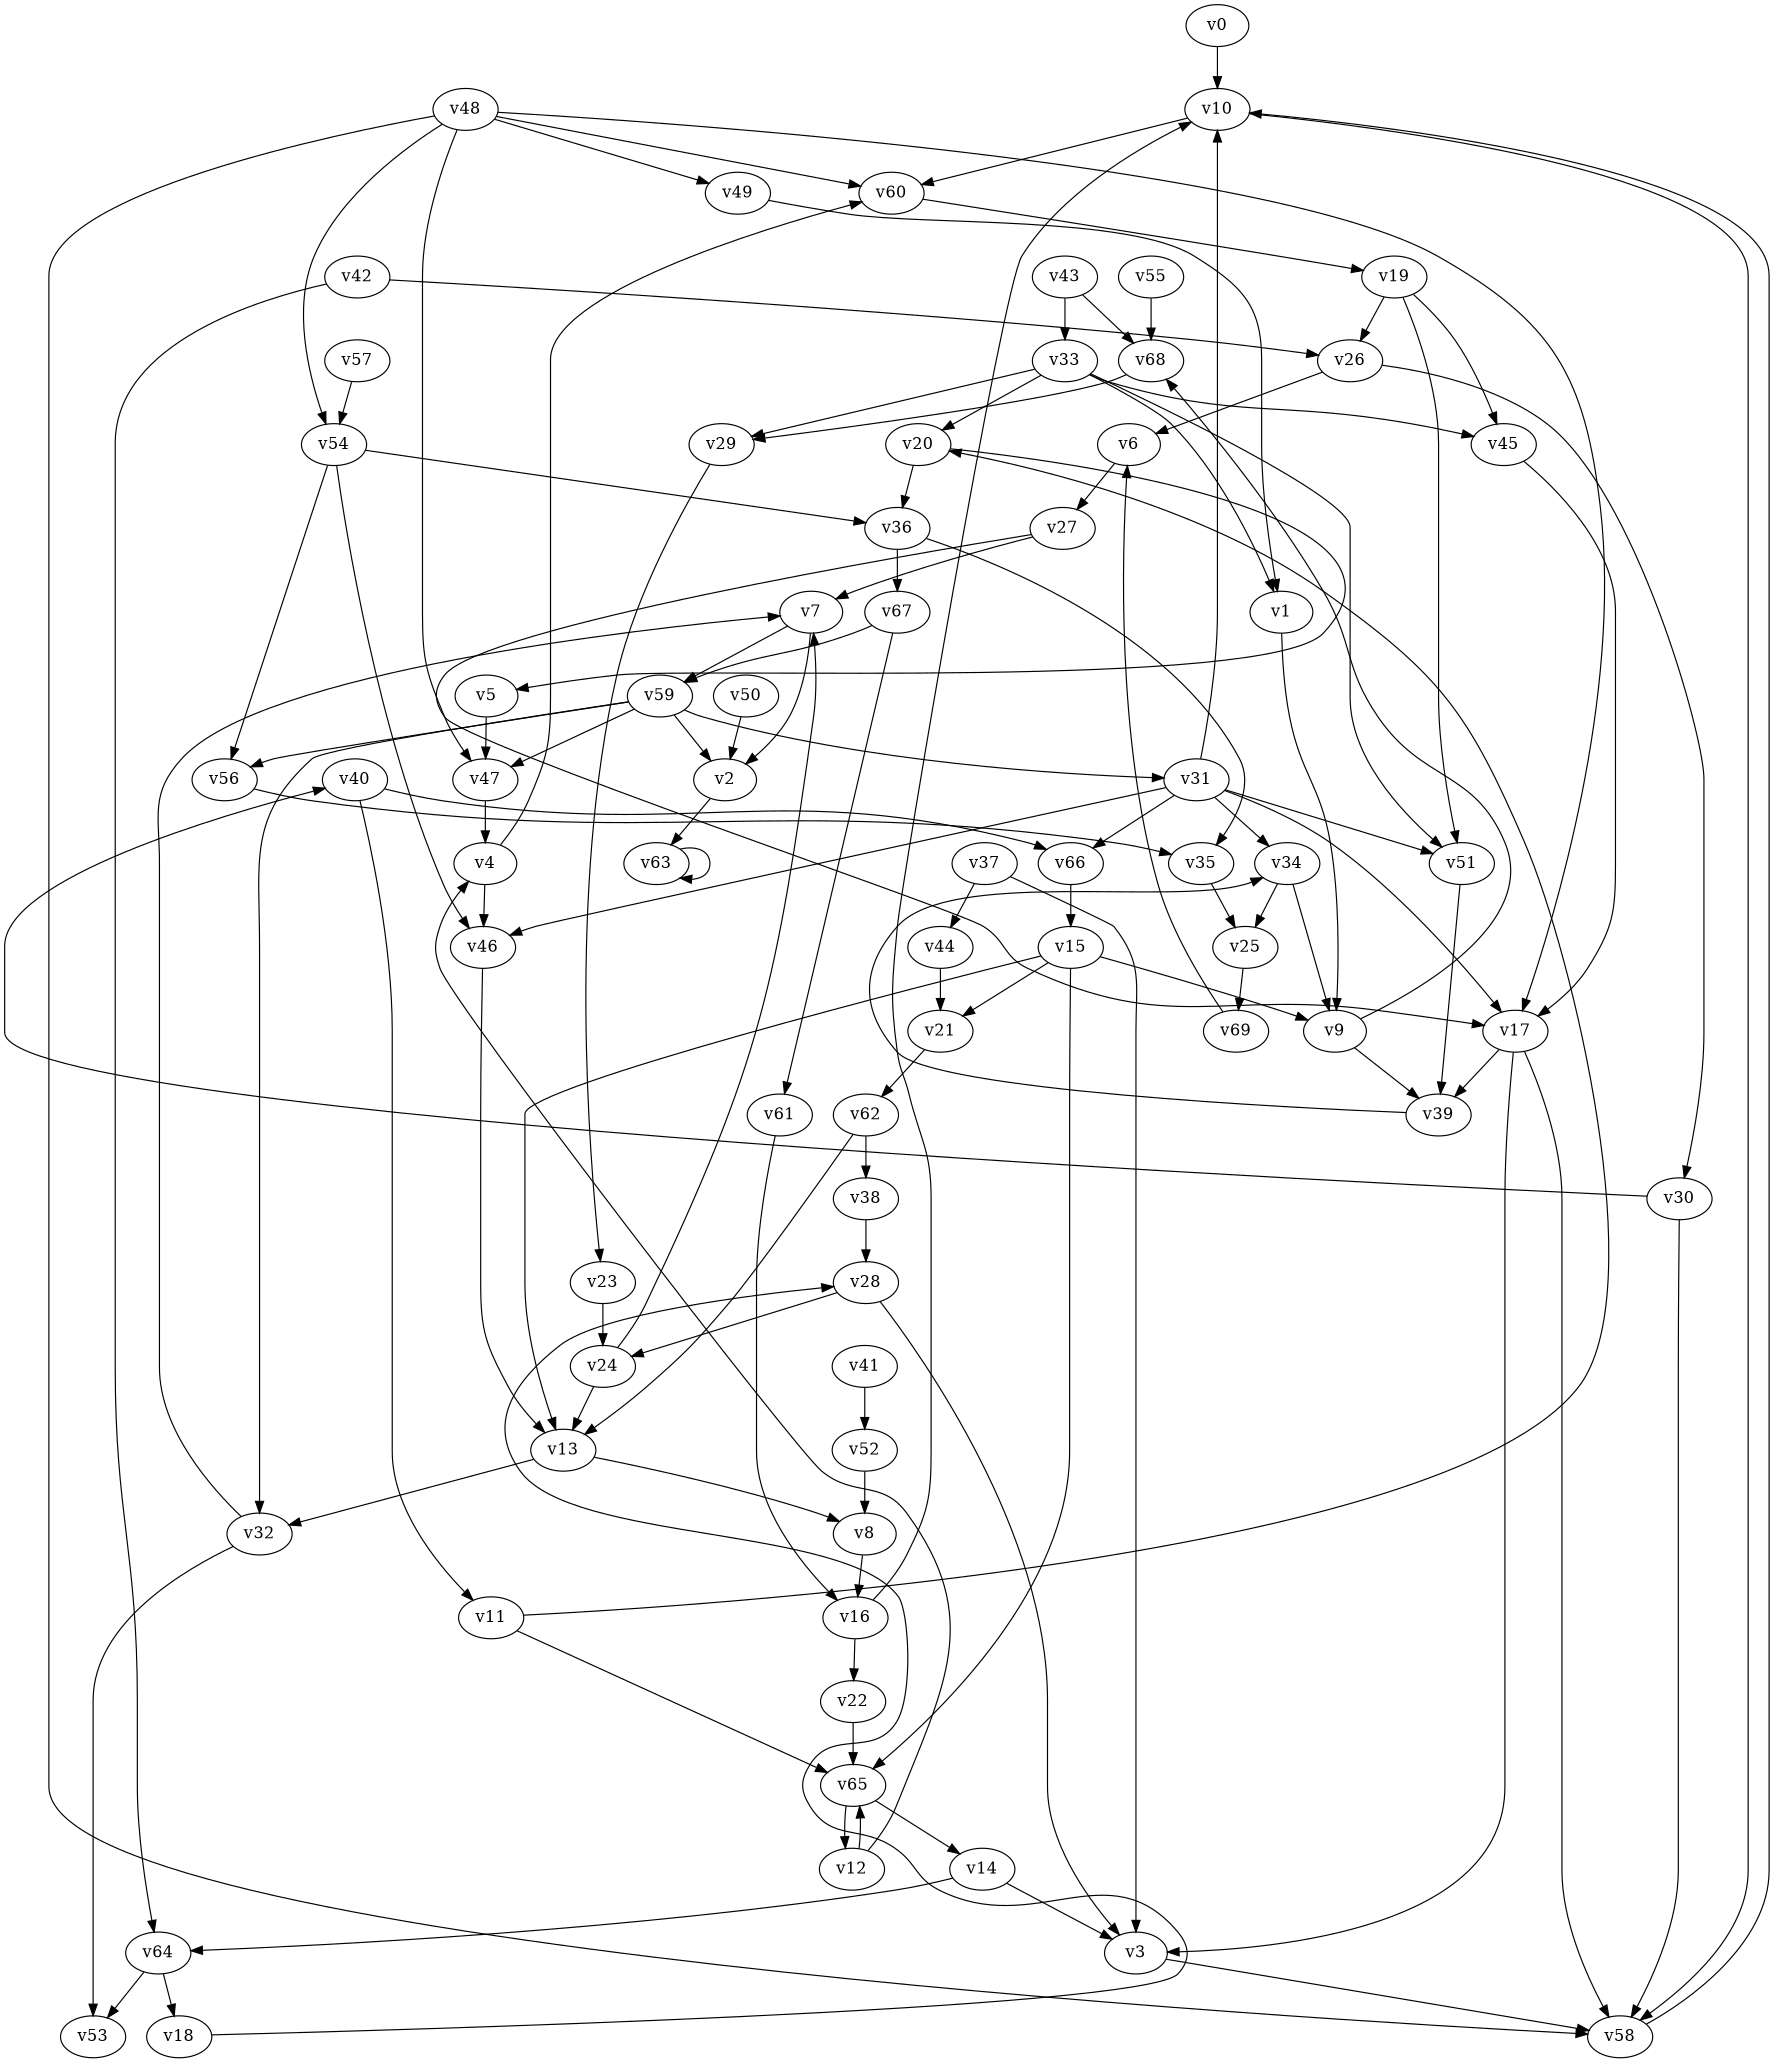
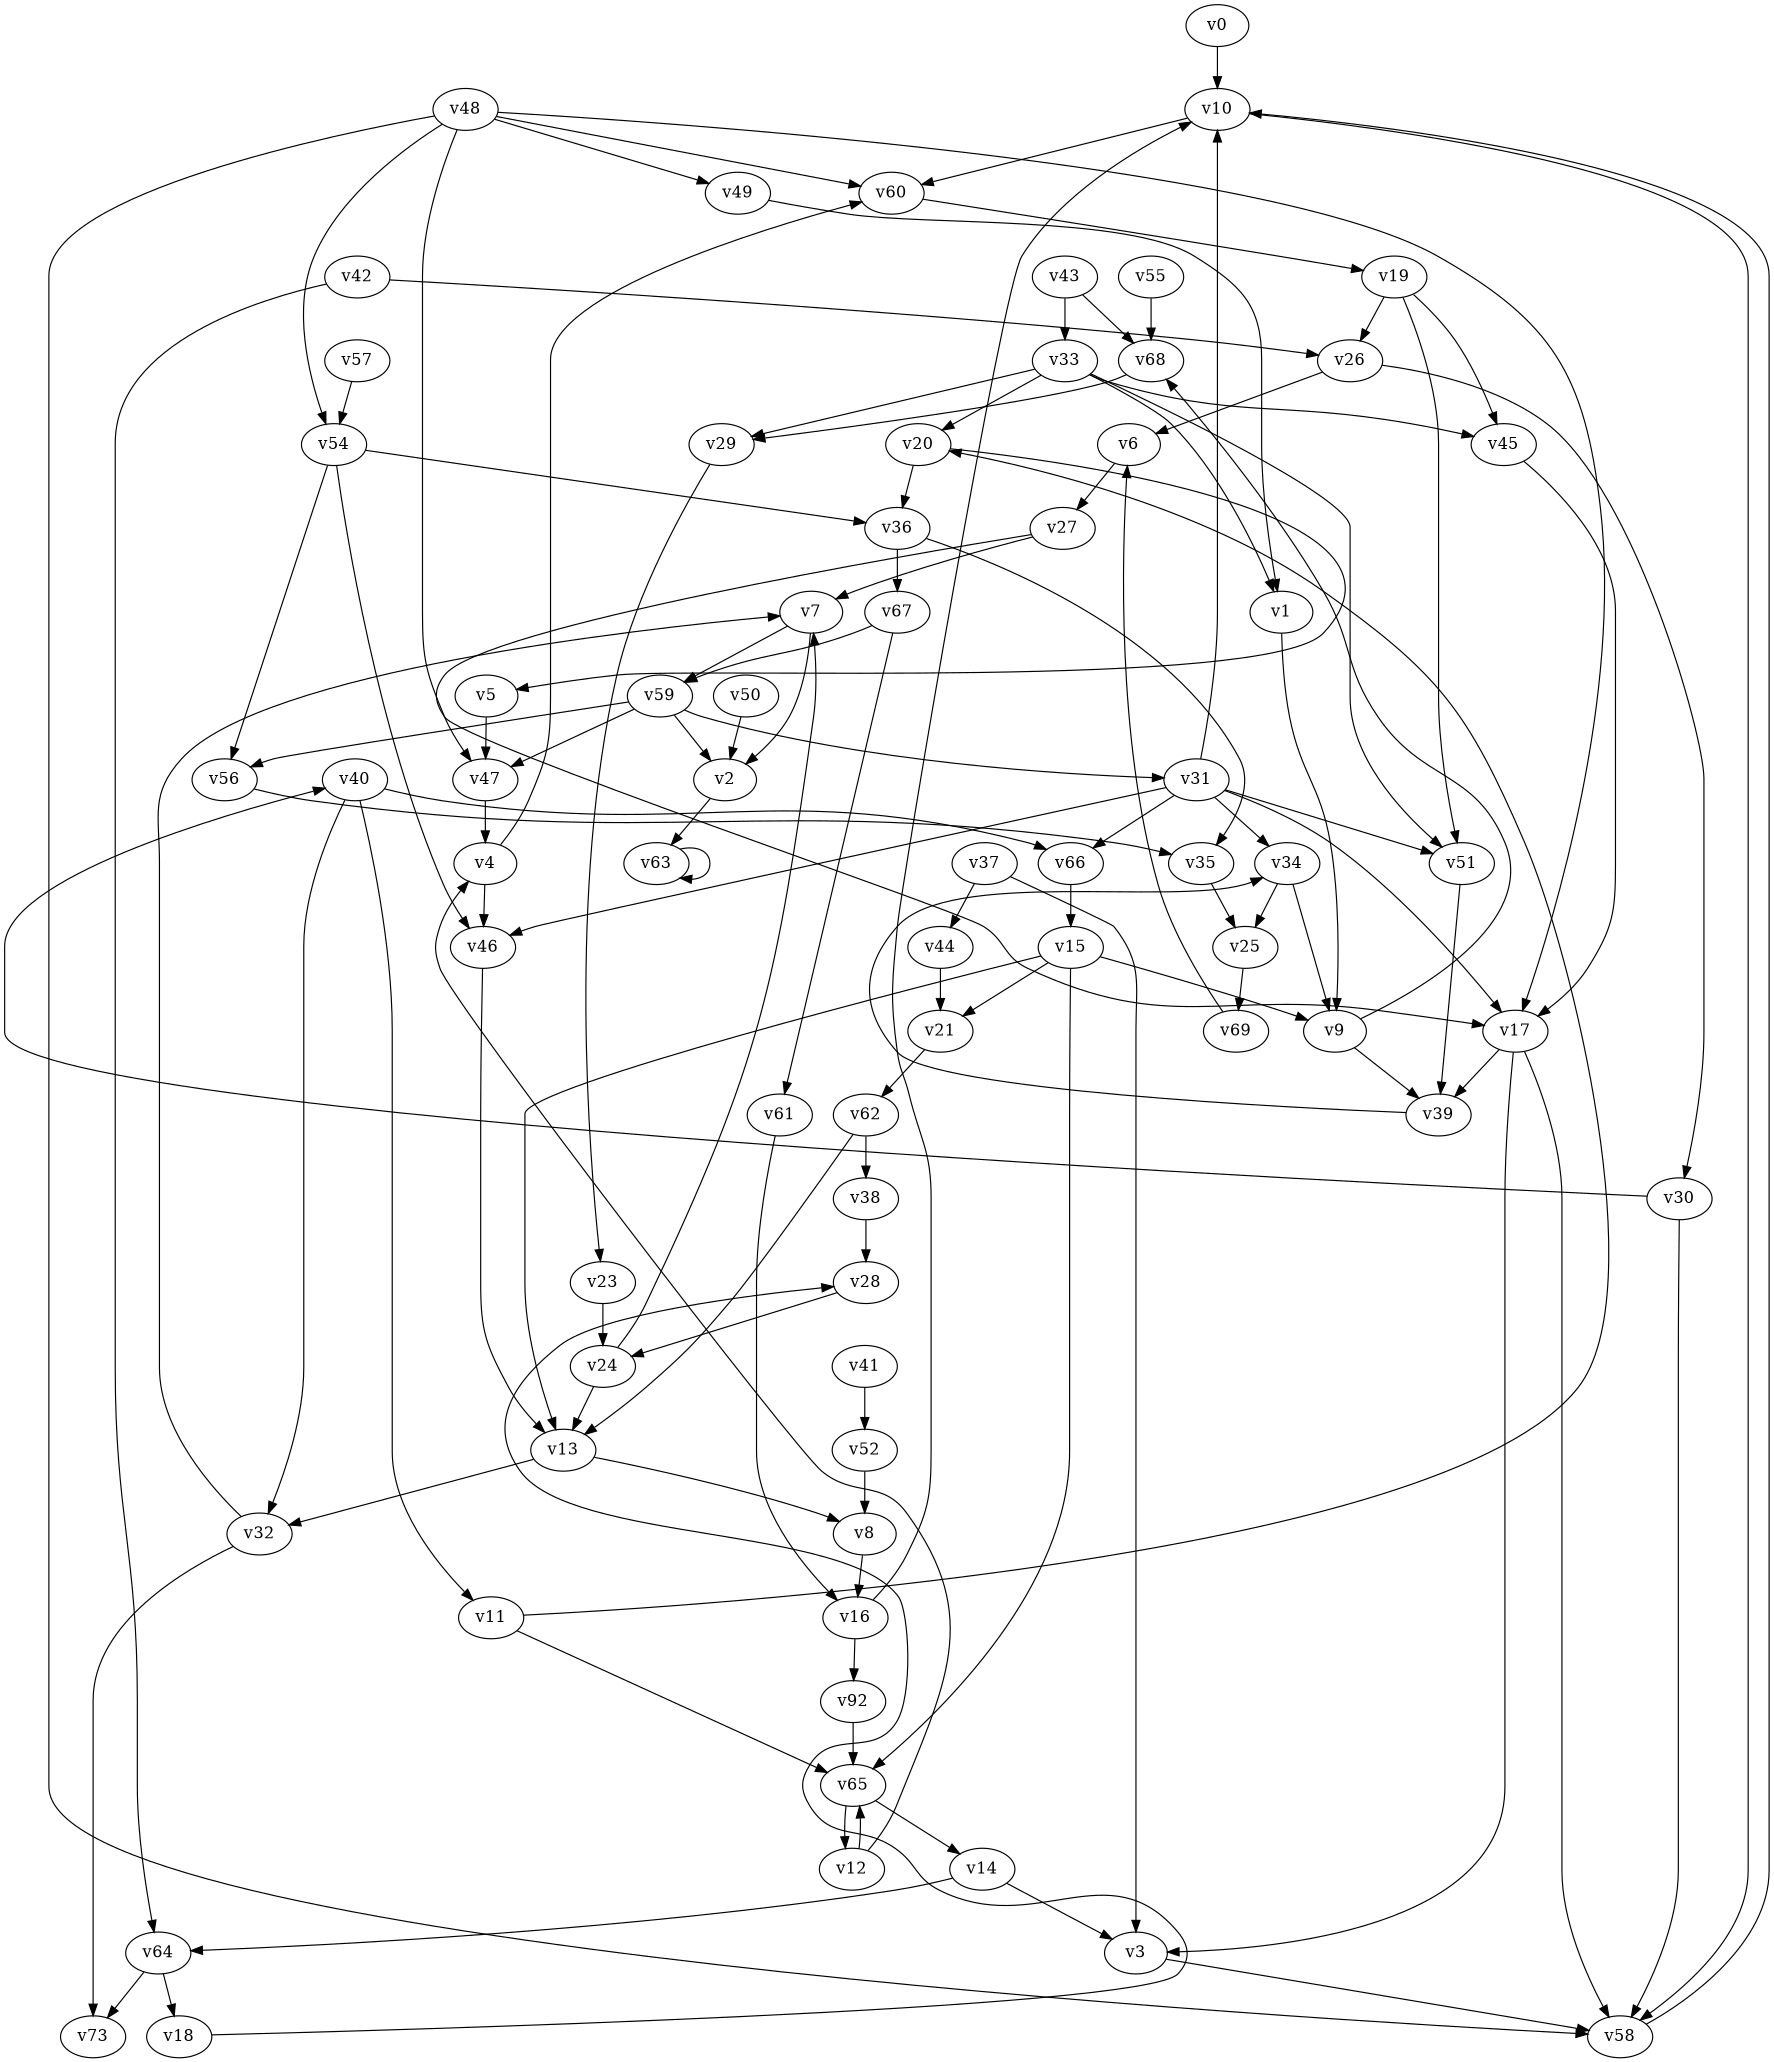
(260, 961) -> (304, 1150)
(1034, 1603) -> none
(853, 1702) -> (853, 1702)
(93, 2037) -> (93, 2037)
